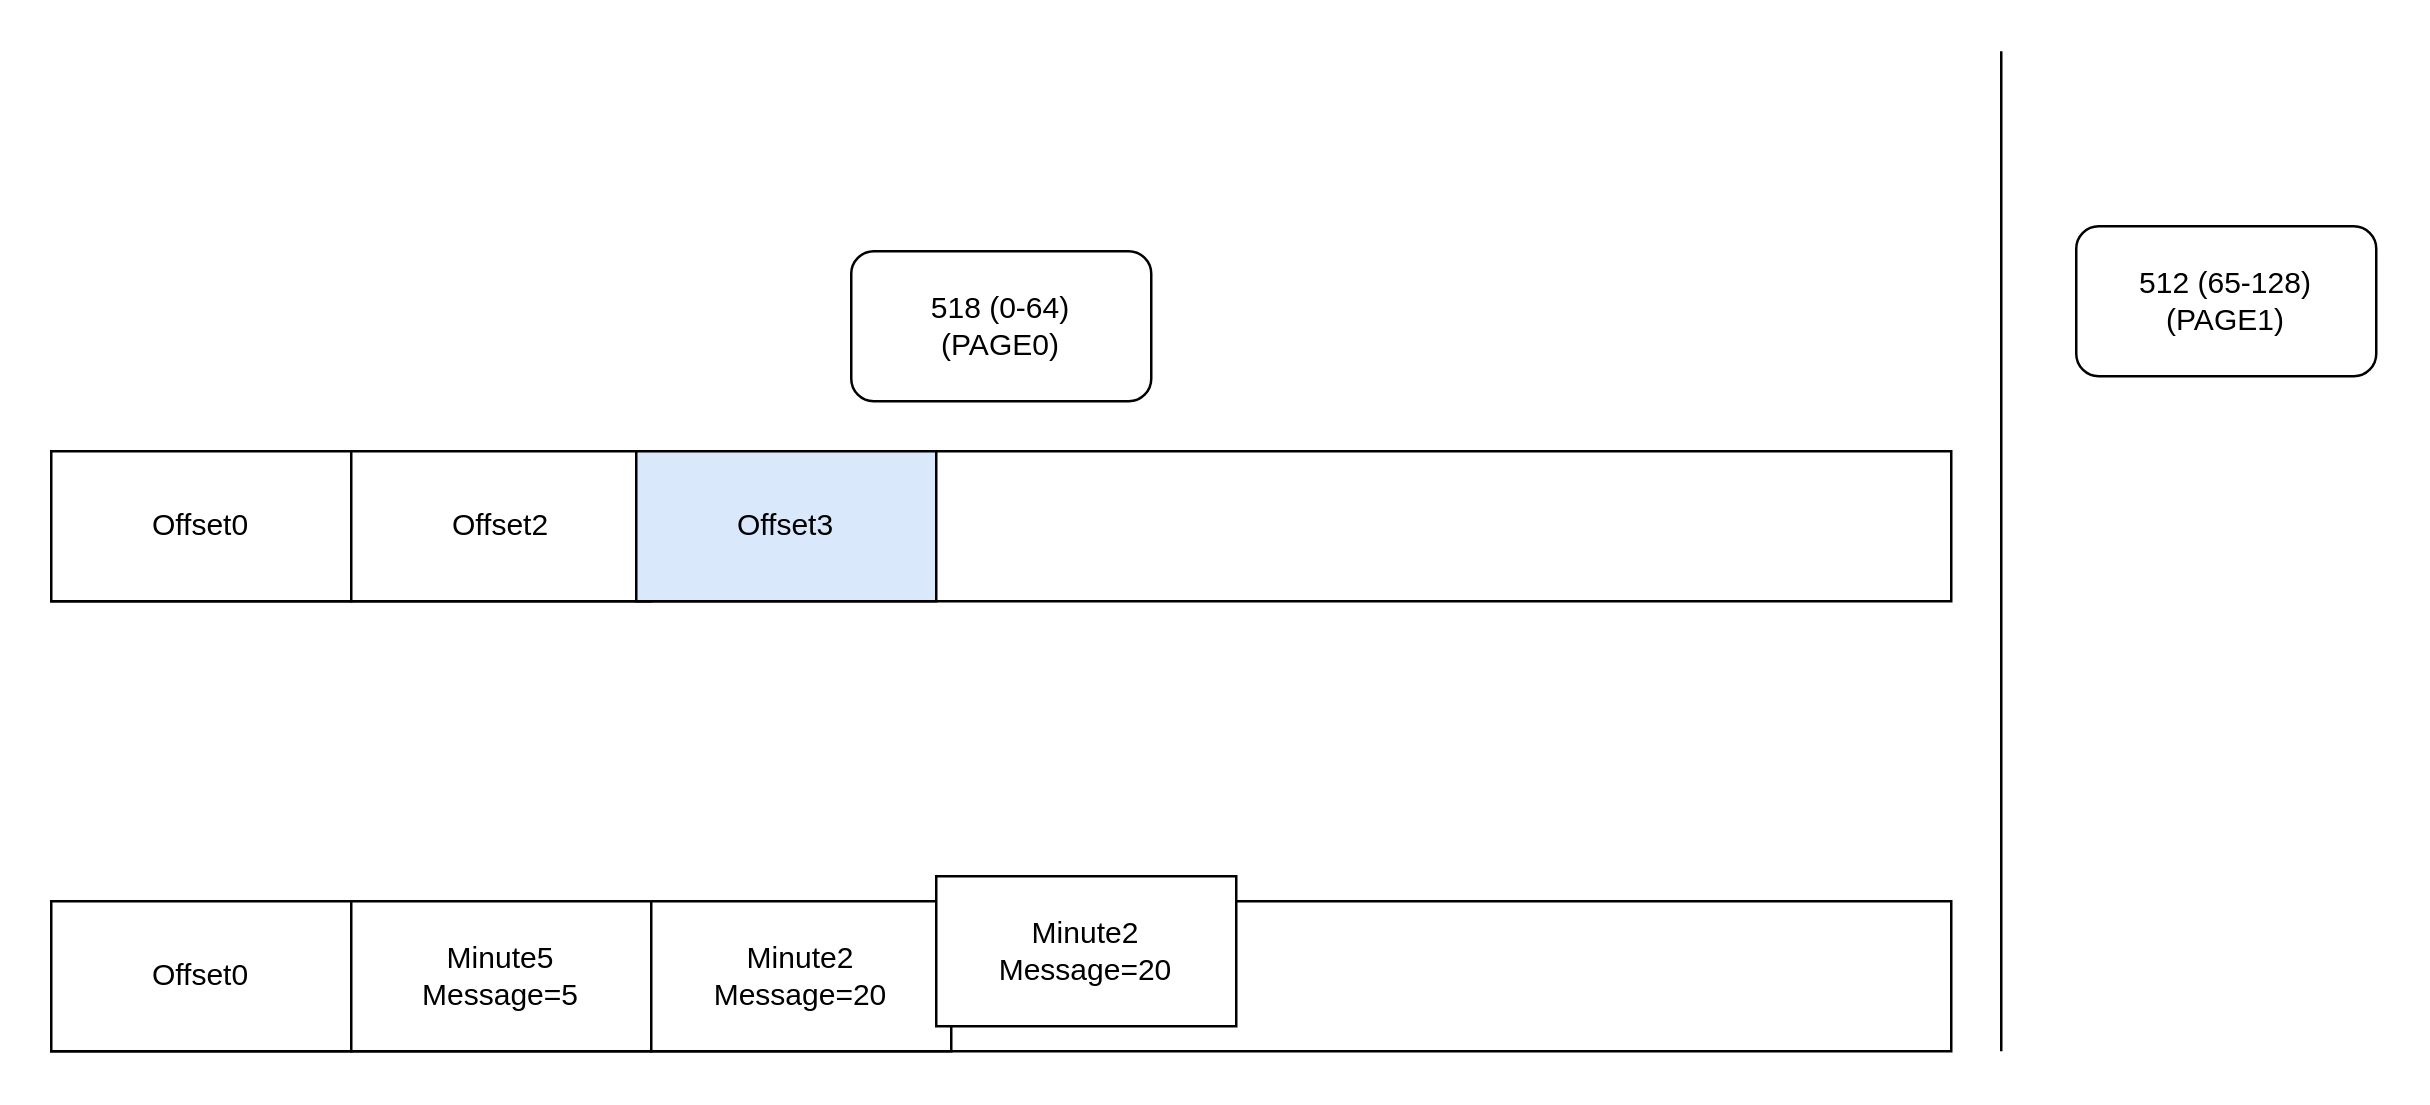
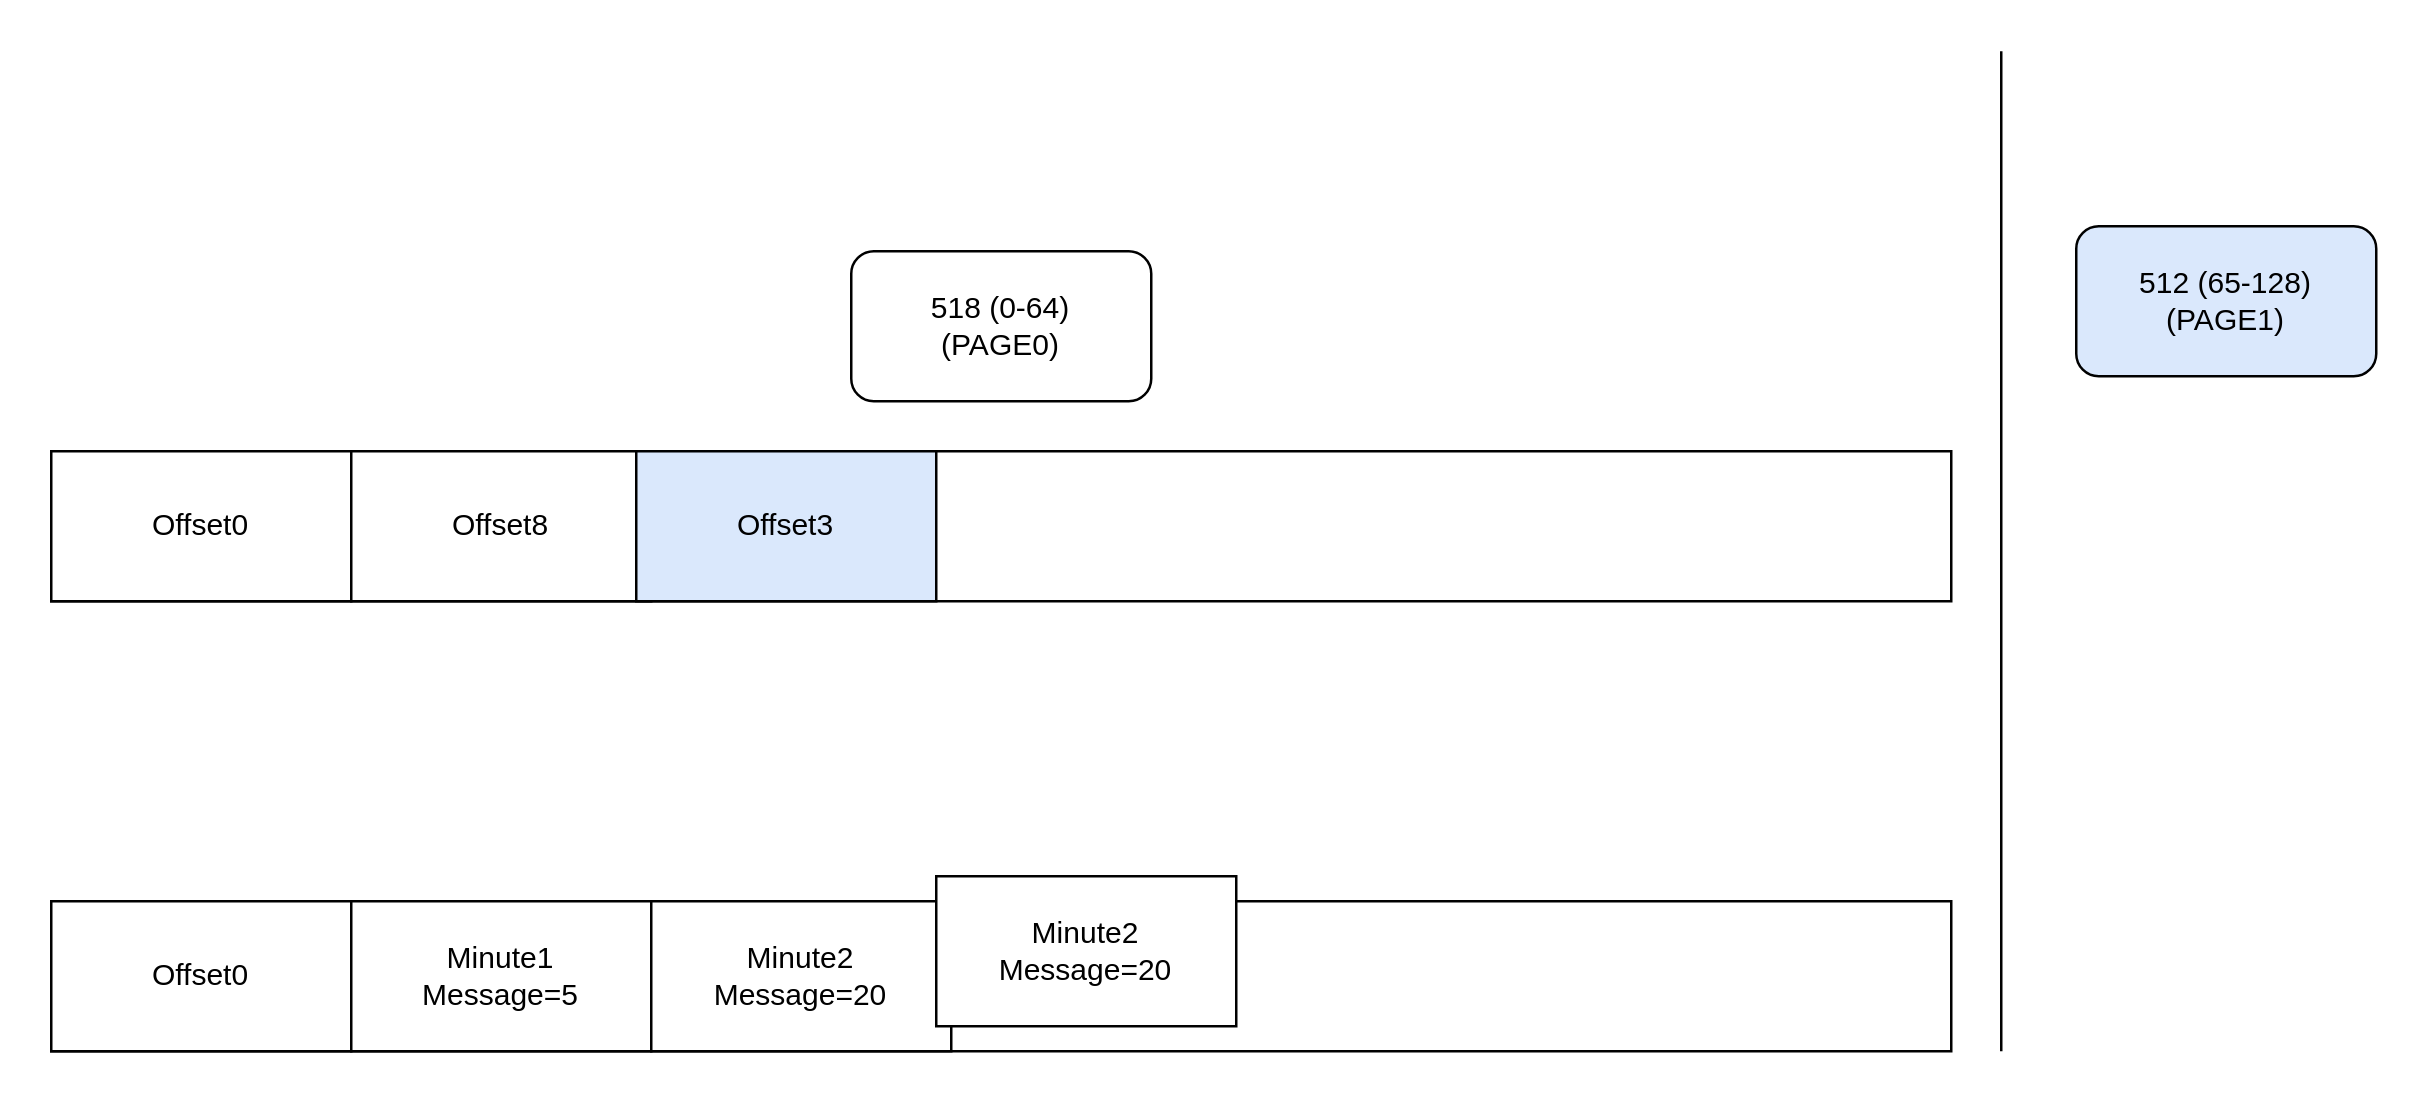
(2226, 301) -> (2226, 301)
(501, 526) -> (501, 526)
(501, 976) -> (501, 976)
